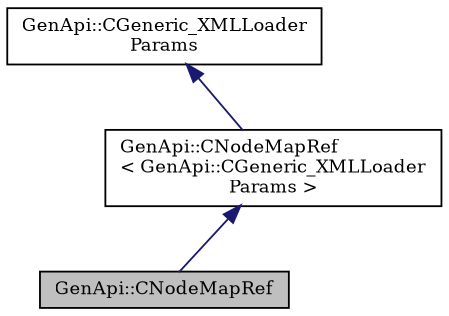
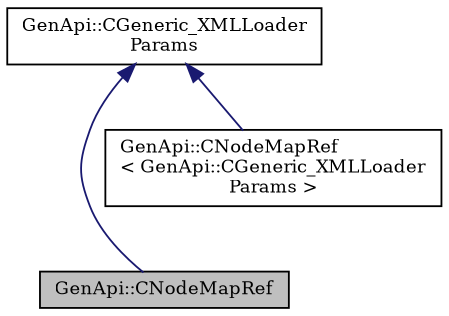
(204, 246) -> (82, 180)
